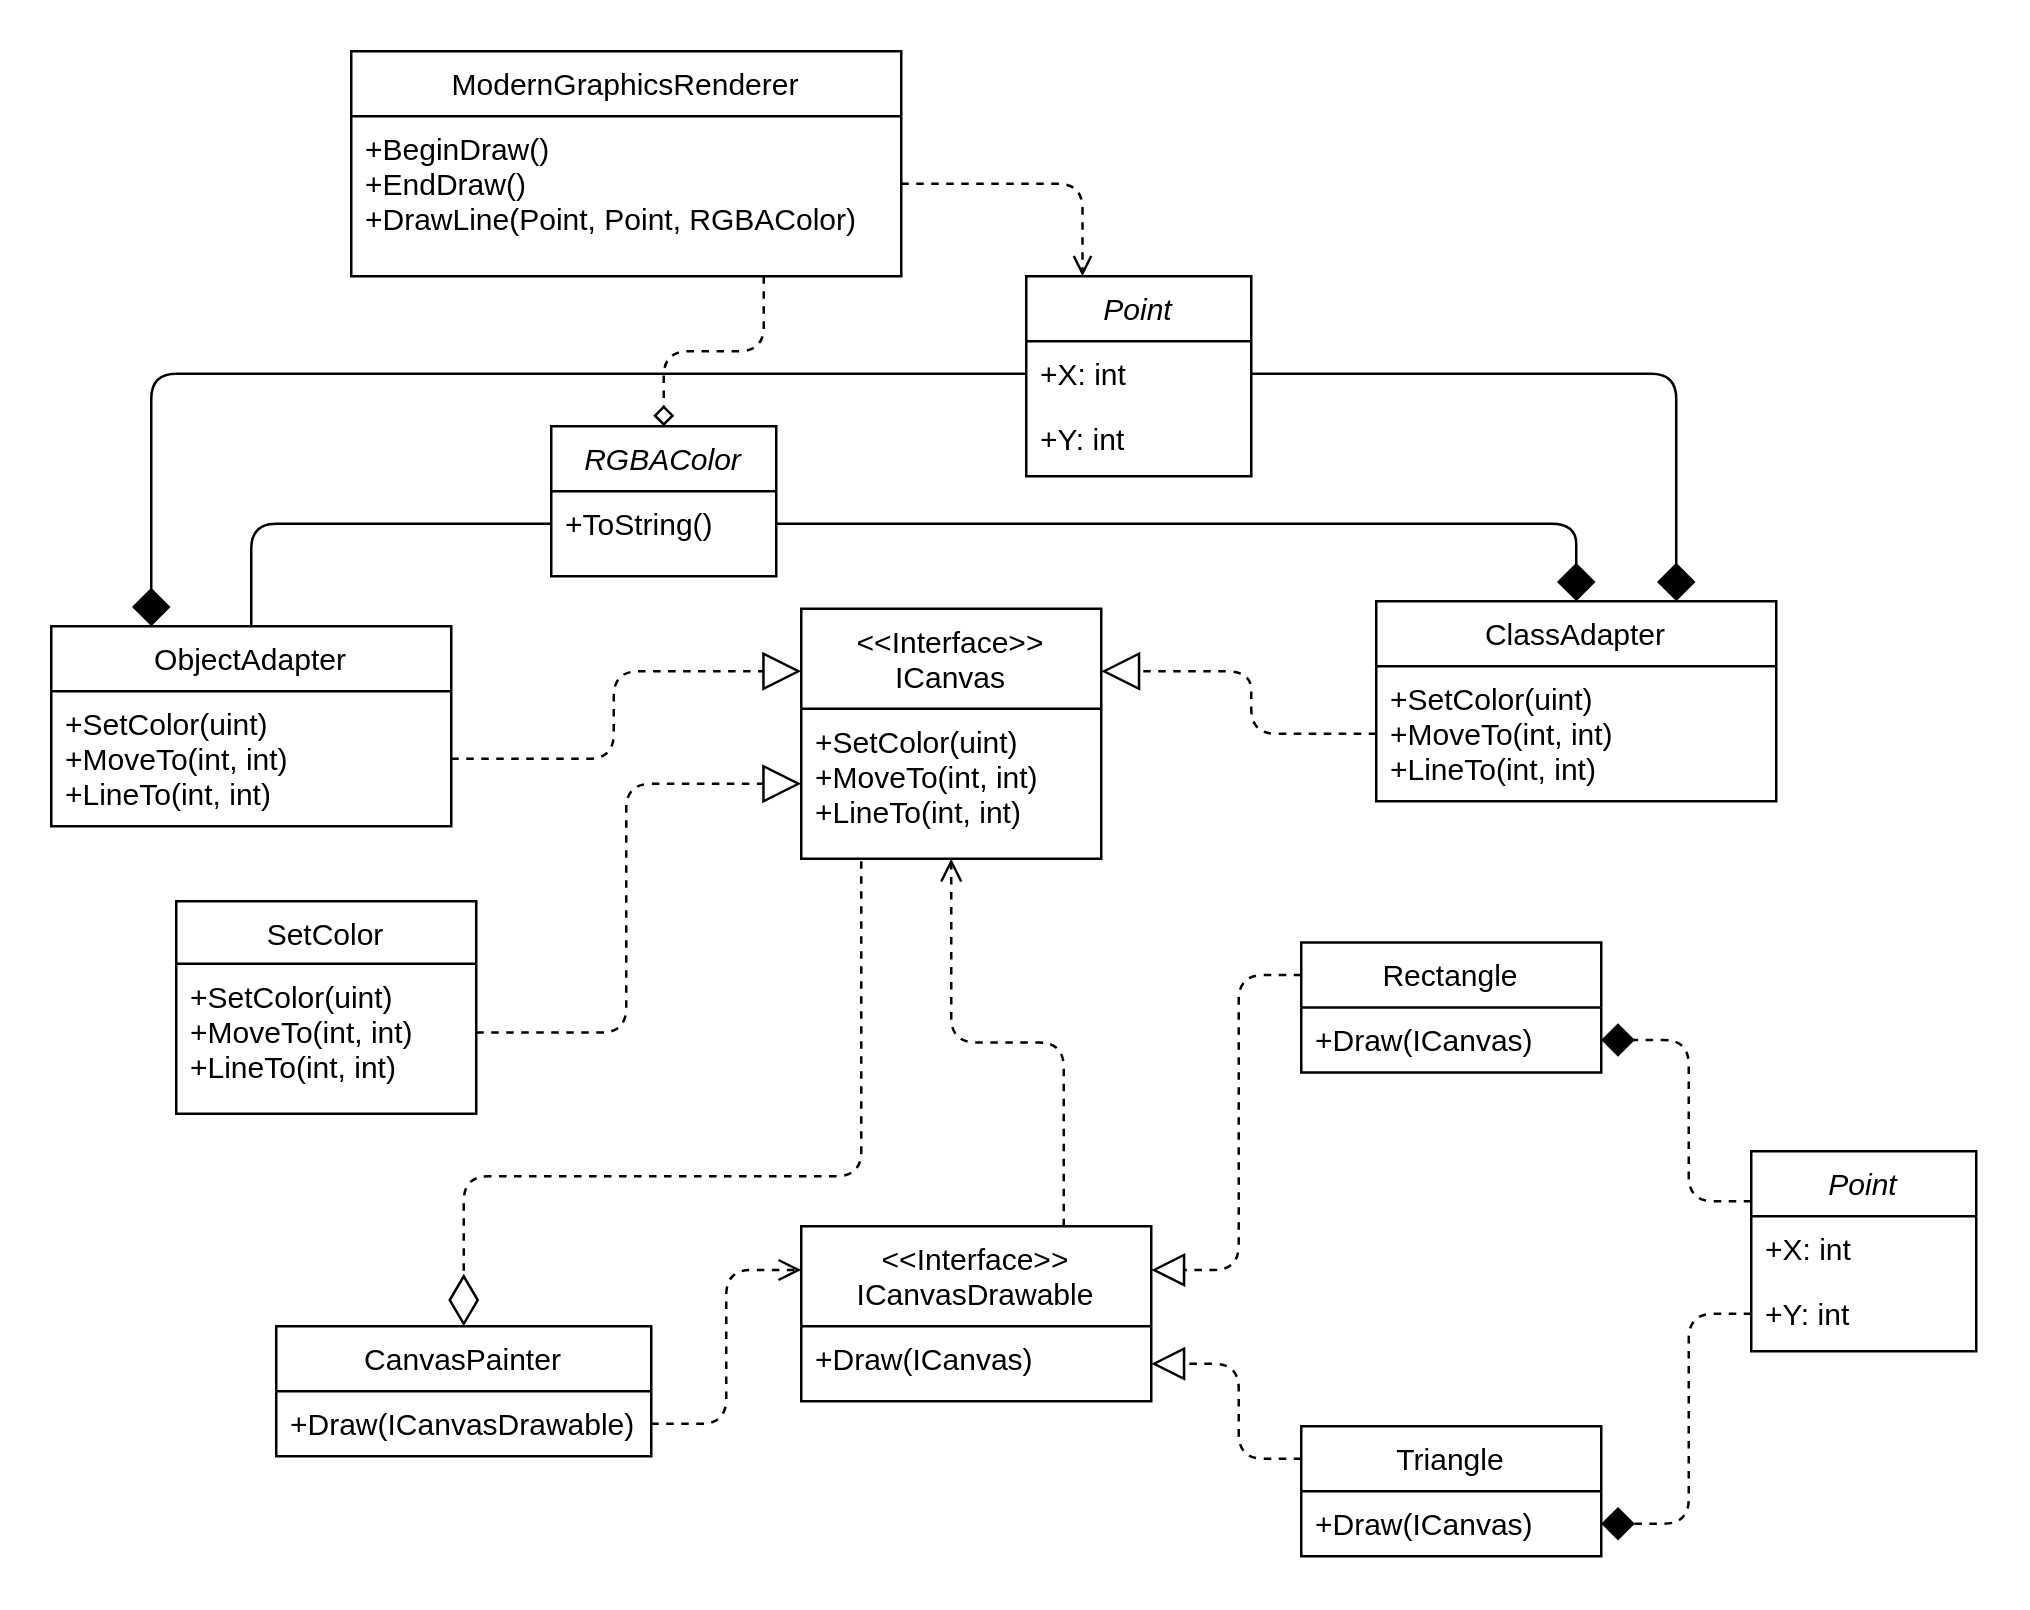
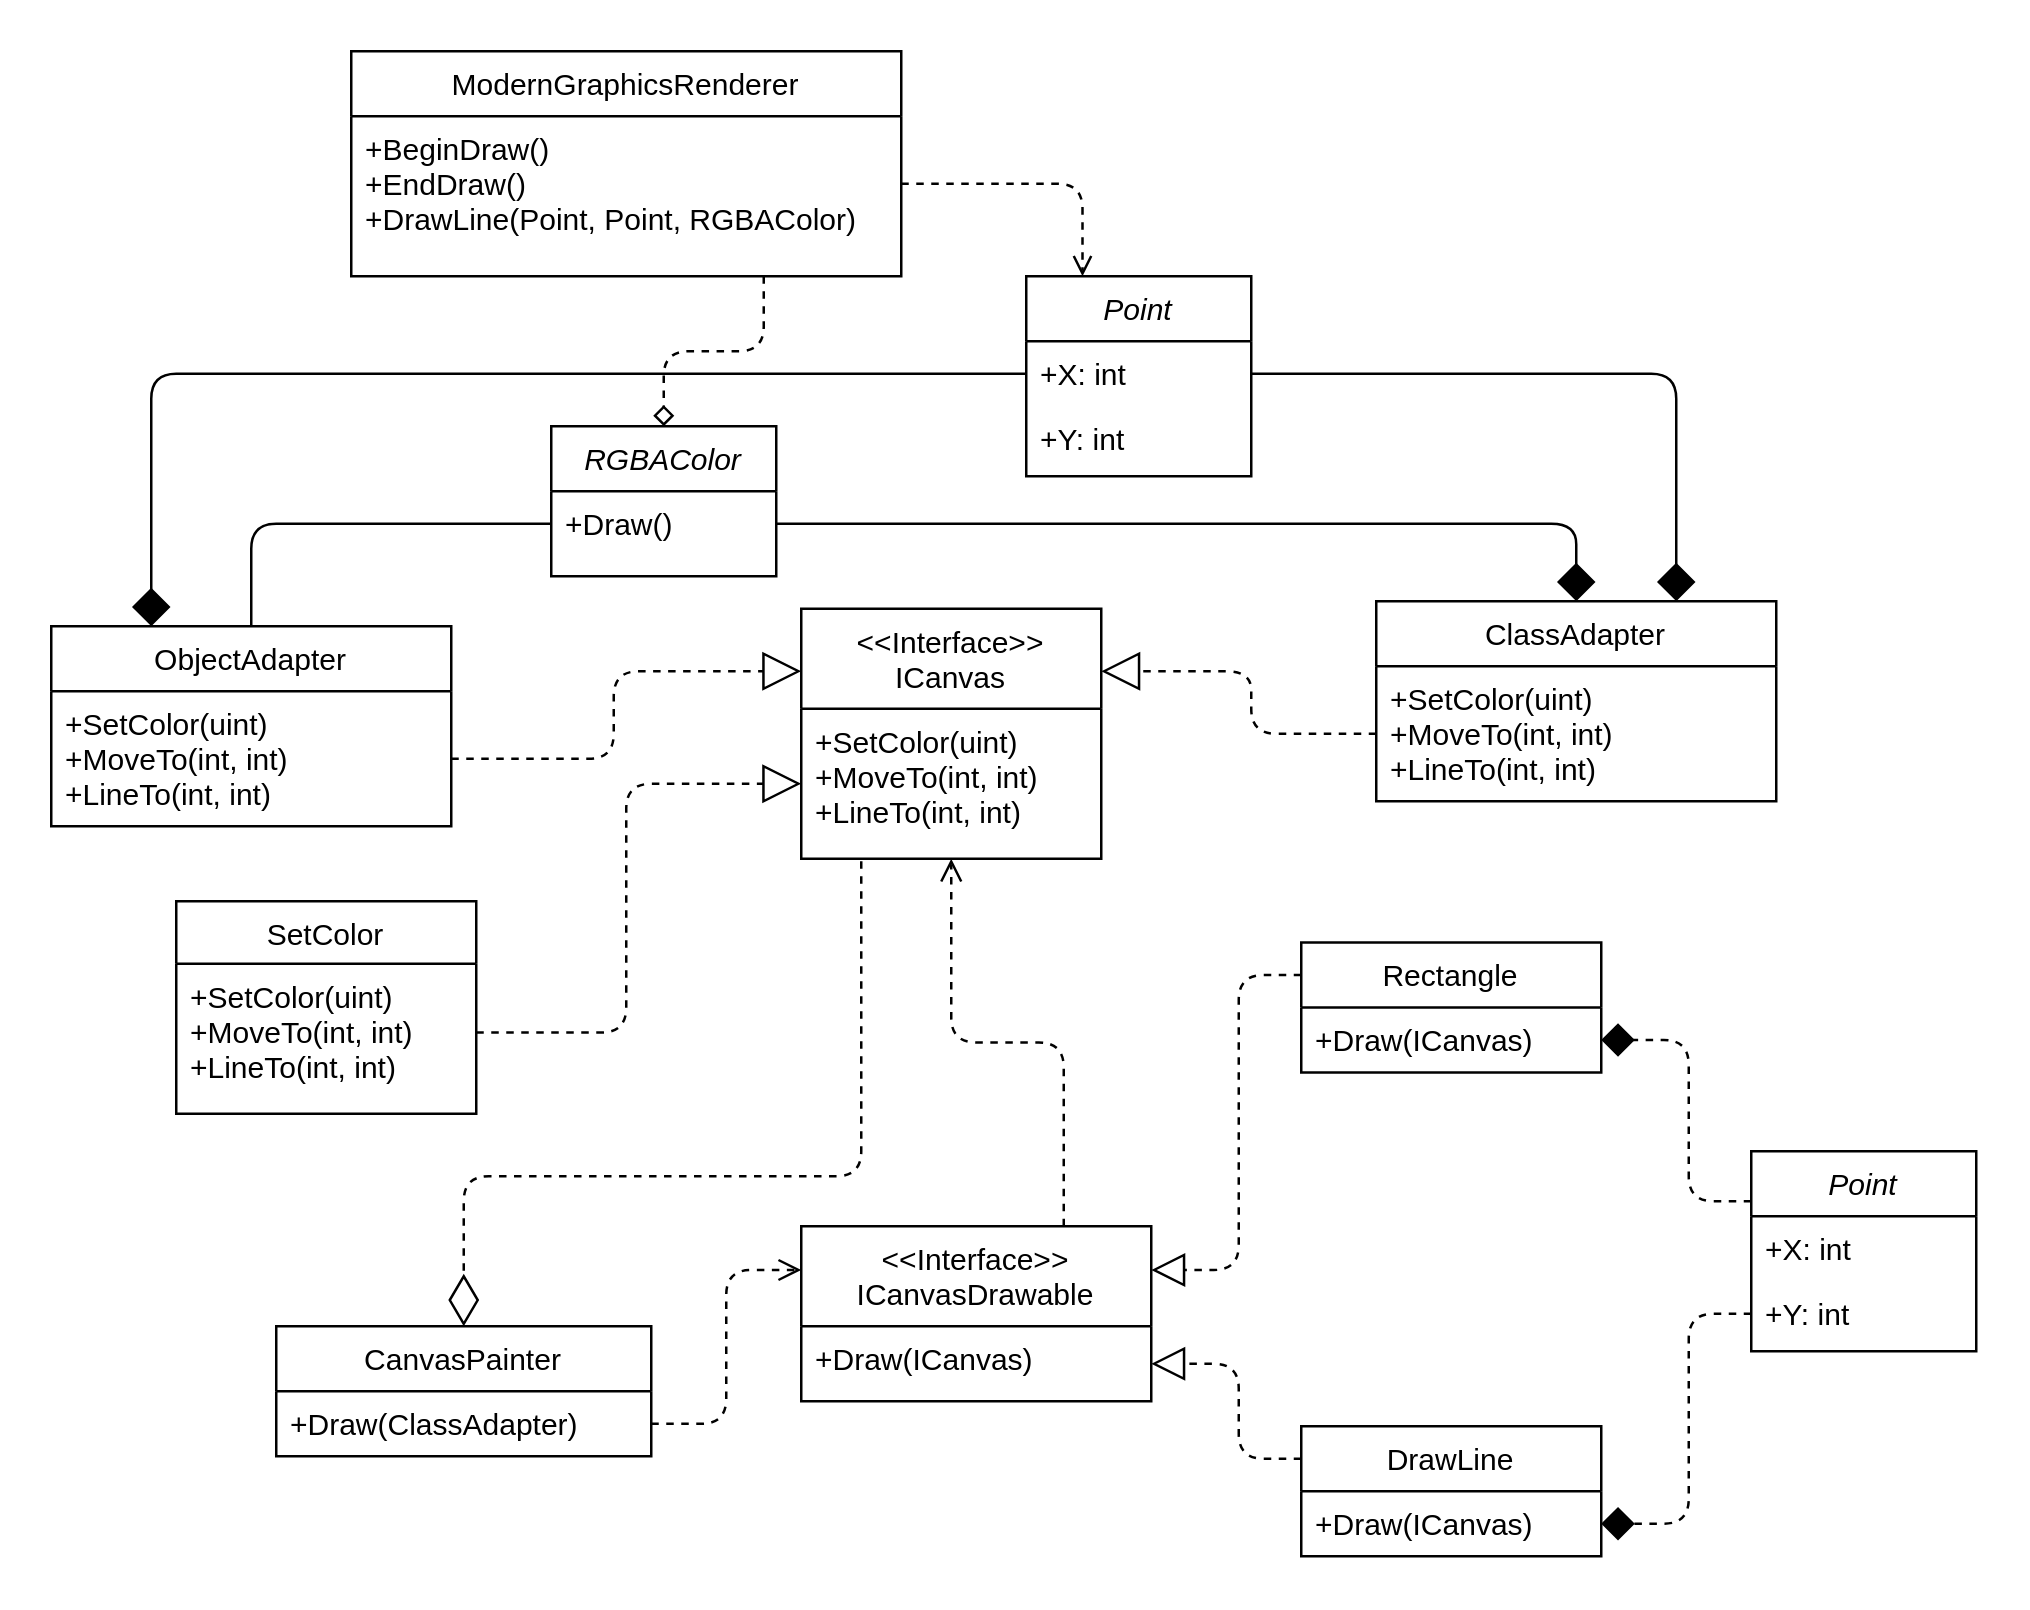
(654, 525) -> (624, 525)
(471, 1425) -> (446, 1425)
(1450, 1460) -> (1450, 1460)
